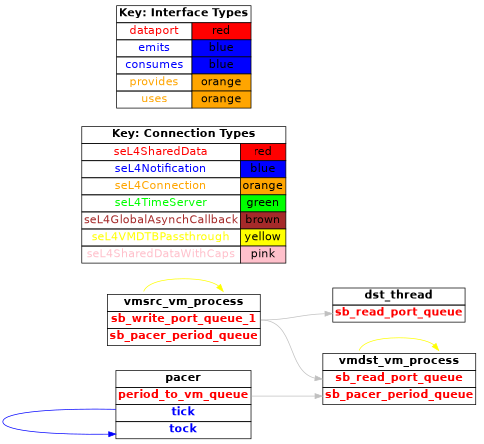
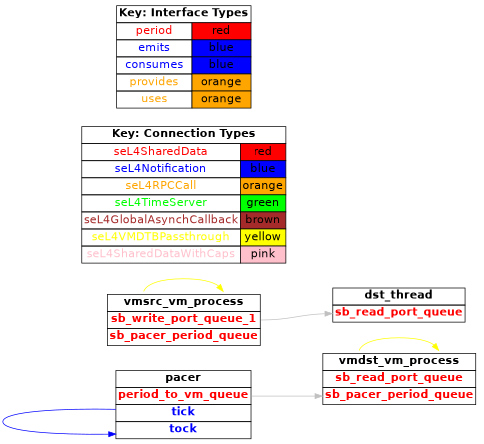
(154, 31) -> (154, 31)
(161, 186) -> (161, 186)
(290, 346) -> none
